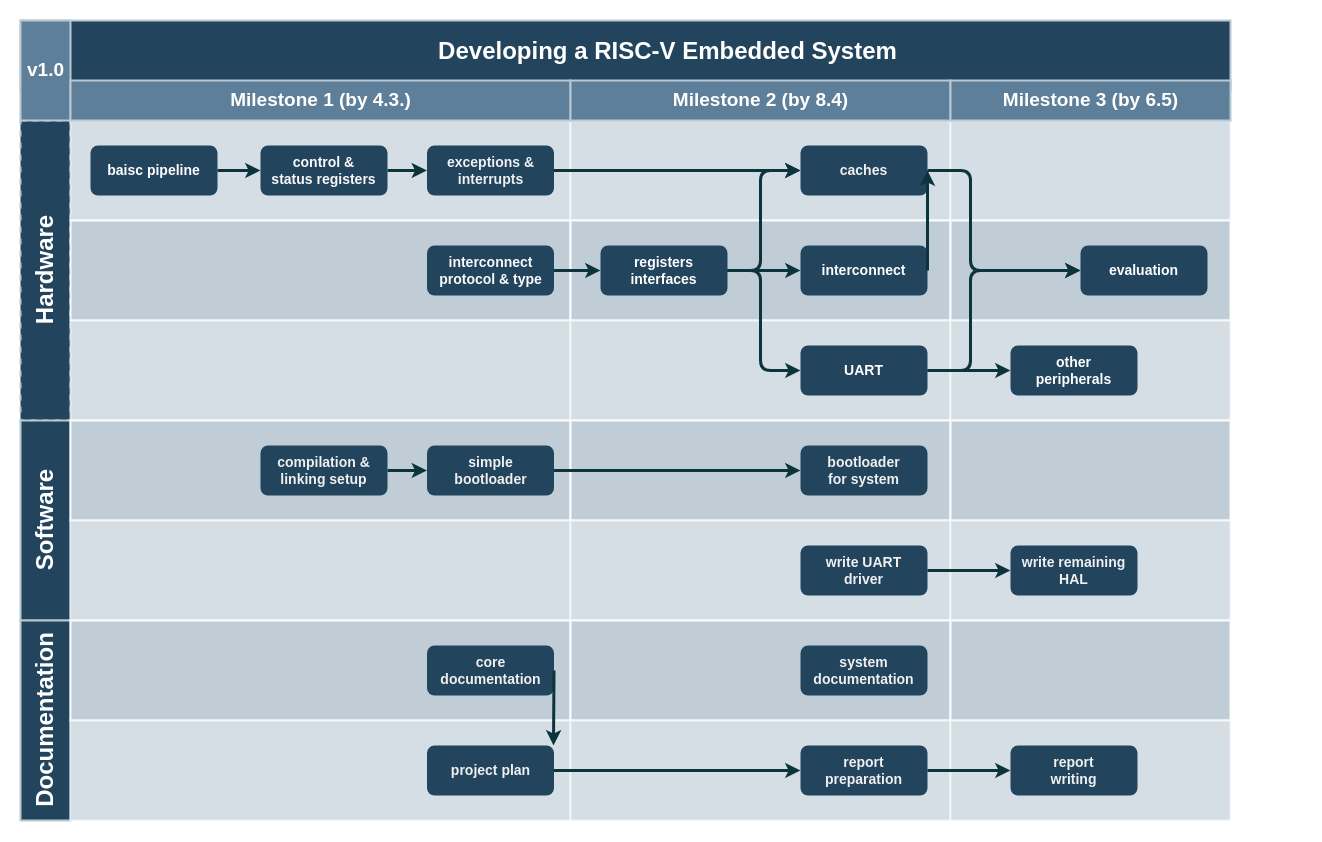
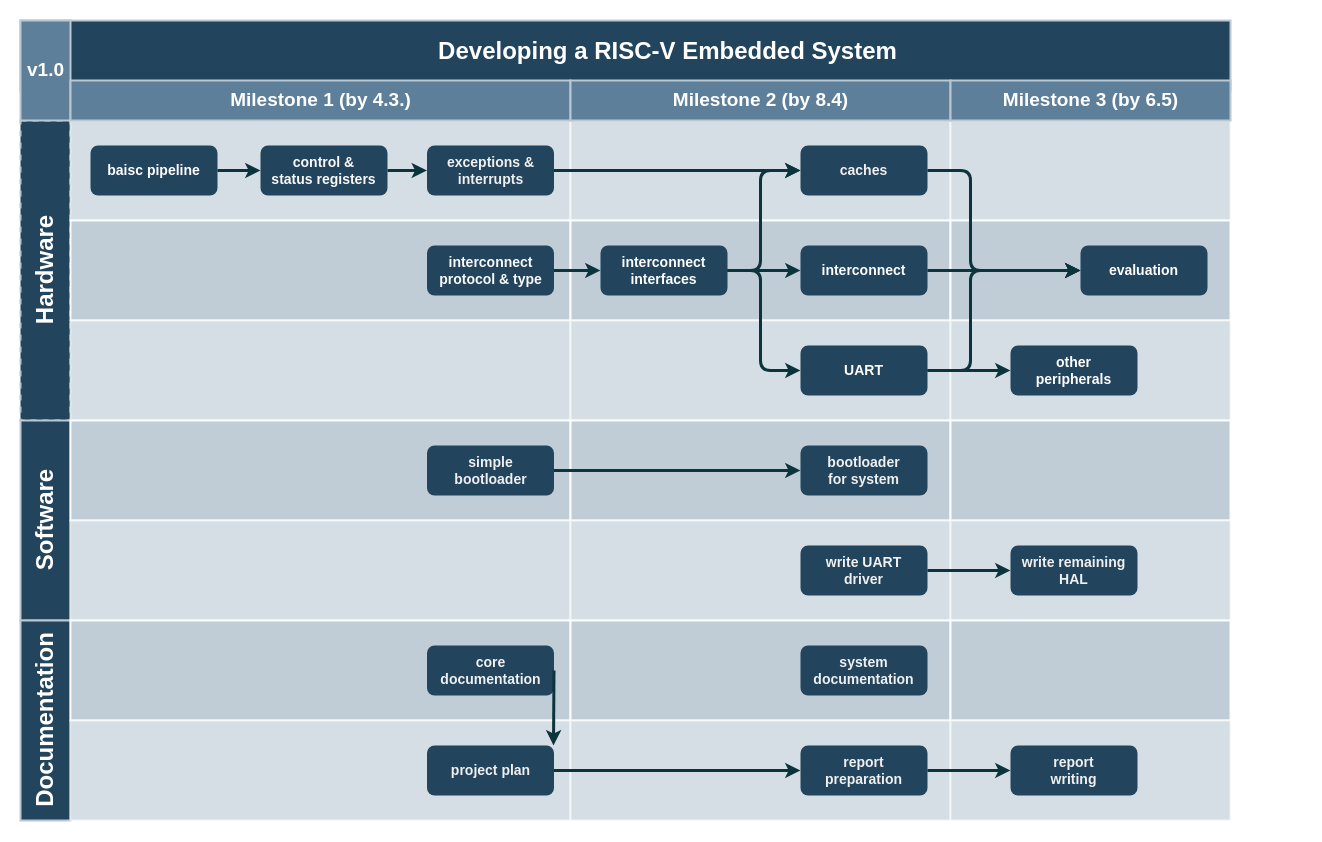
(928, 226) -> (950, 271)
(664, 271) -> (664, 271)
(324, 471) -> none
(401, 471) -> none
